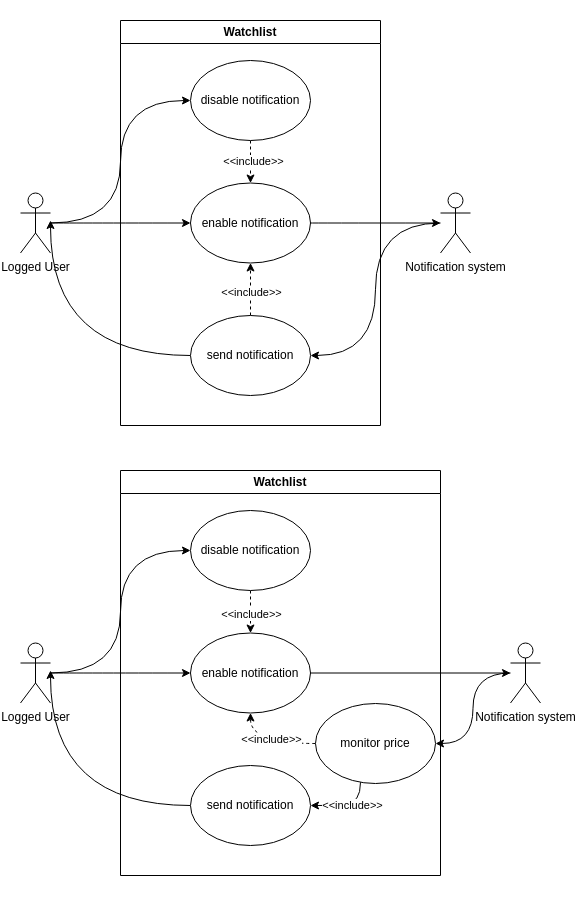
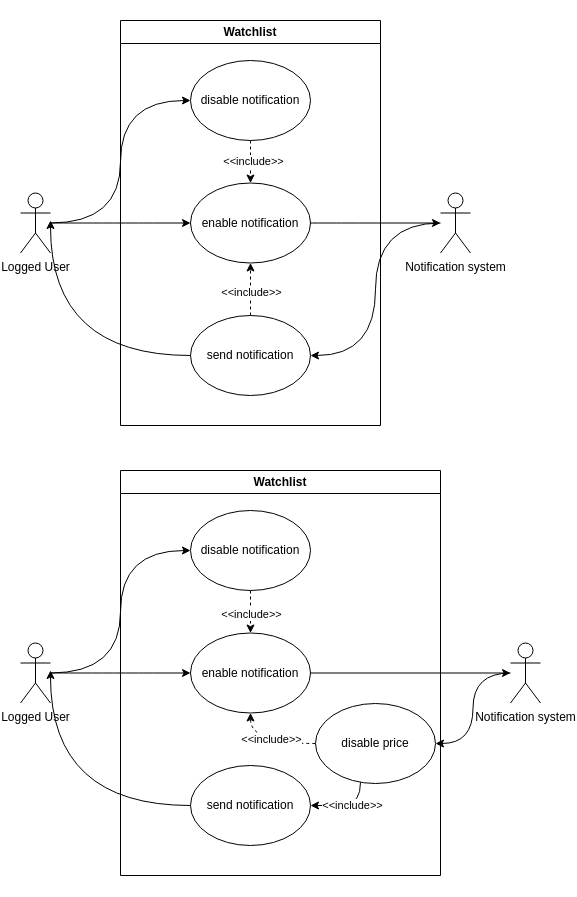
(376, 744) -> (376, 744)
